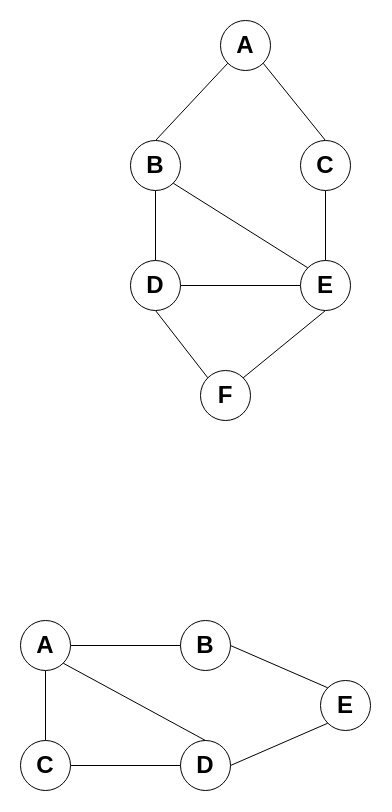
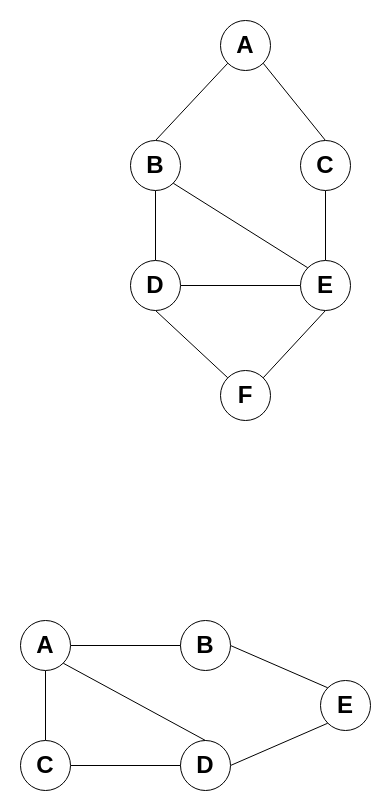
(226, 396) -> (246, 396)
